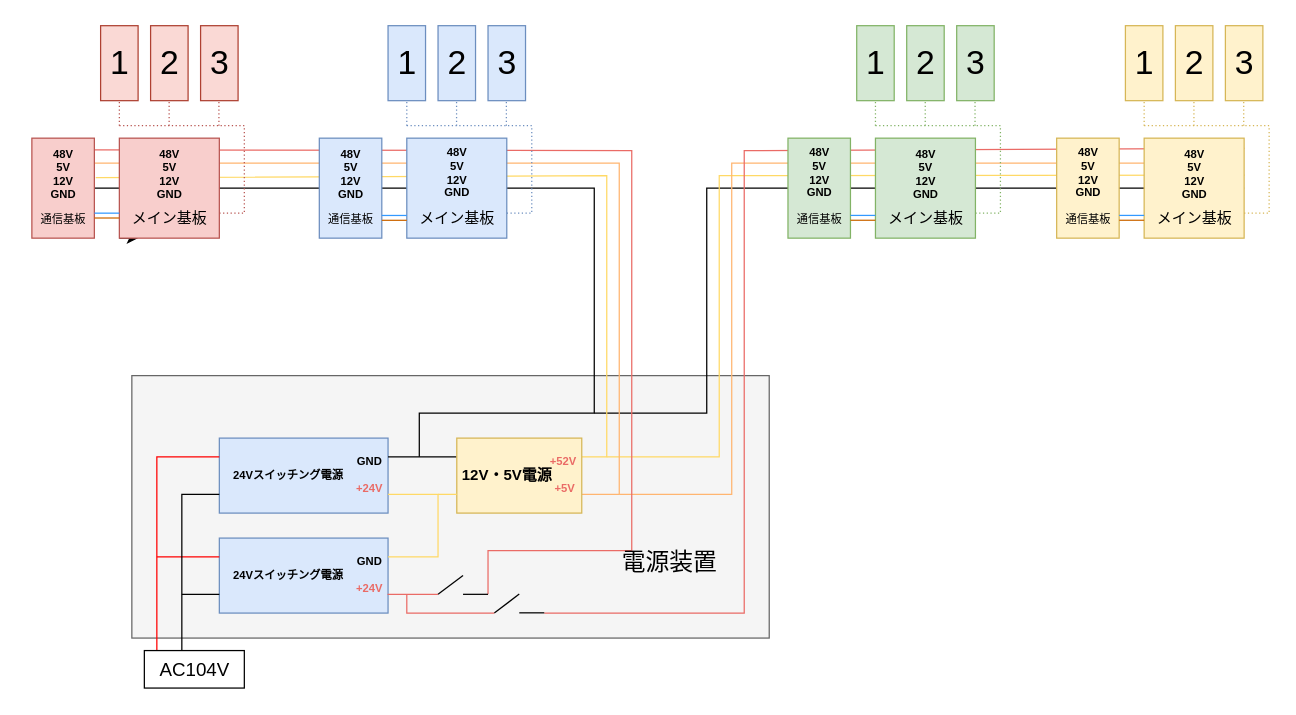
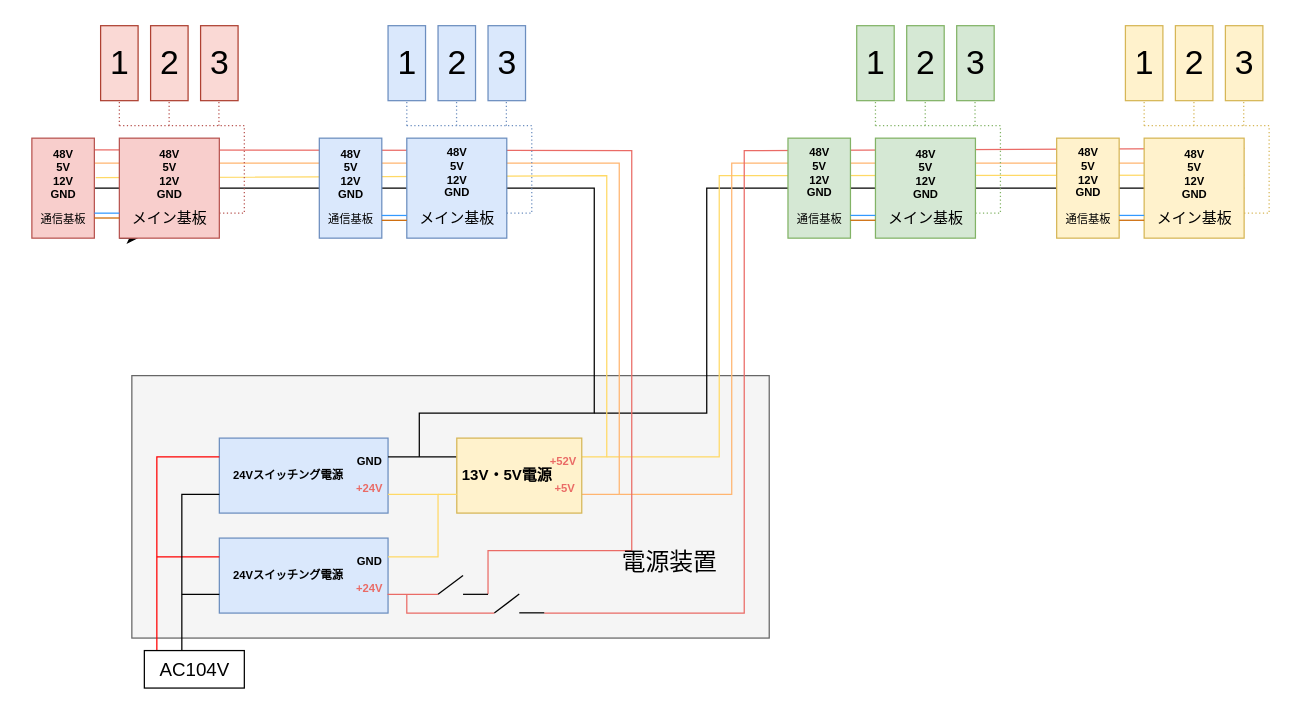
(508, 476) -> (508, 476)
